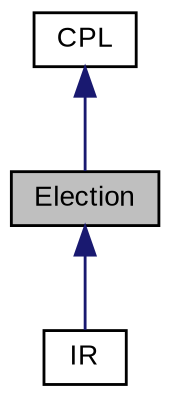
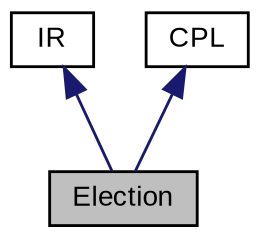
(85, 293) -> (94, 132)
